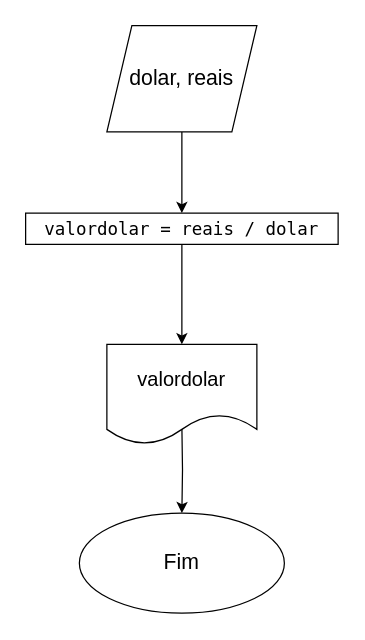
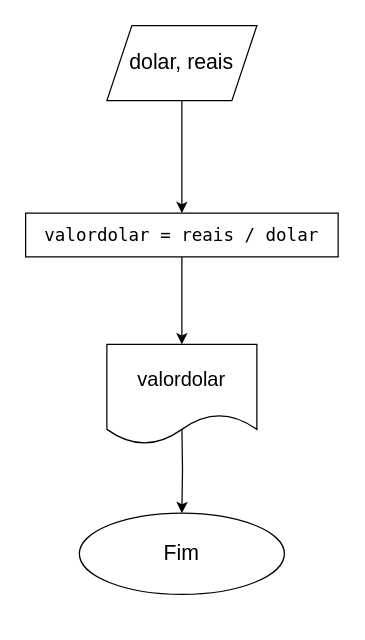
(182, 79) -> (182, 63)
(182, 229) -> (182, 235)
(182, 563) -> (182, 554)
